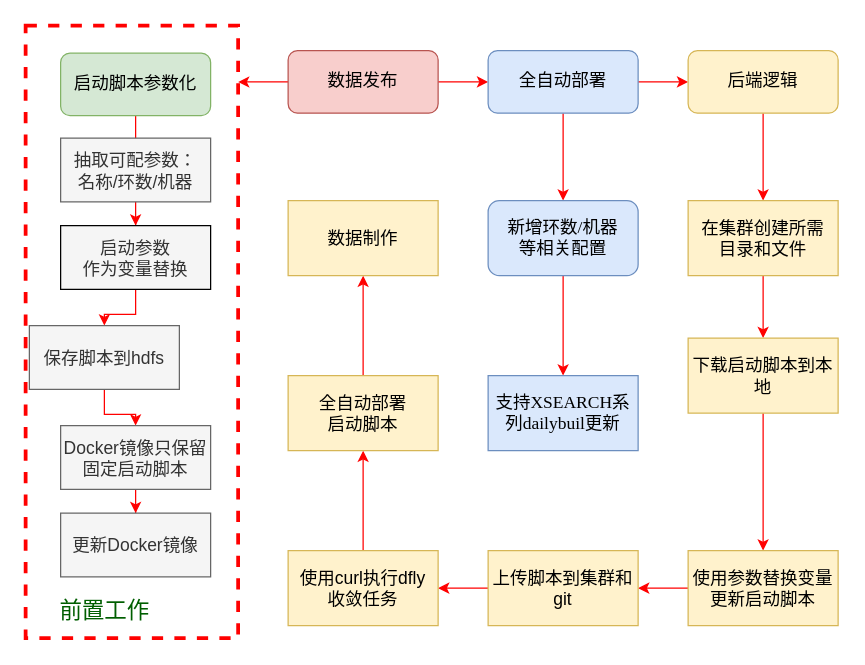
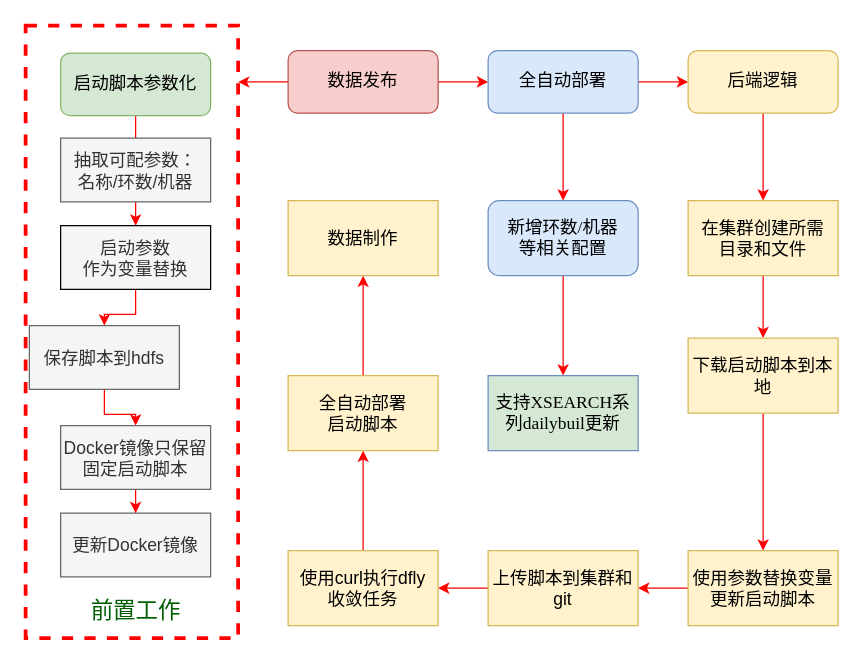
(563, 413) -> (563, 413)
(104, 611) -> (136, 611)
